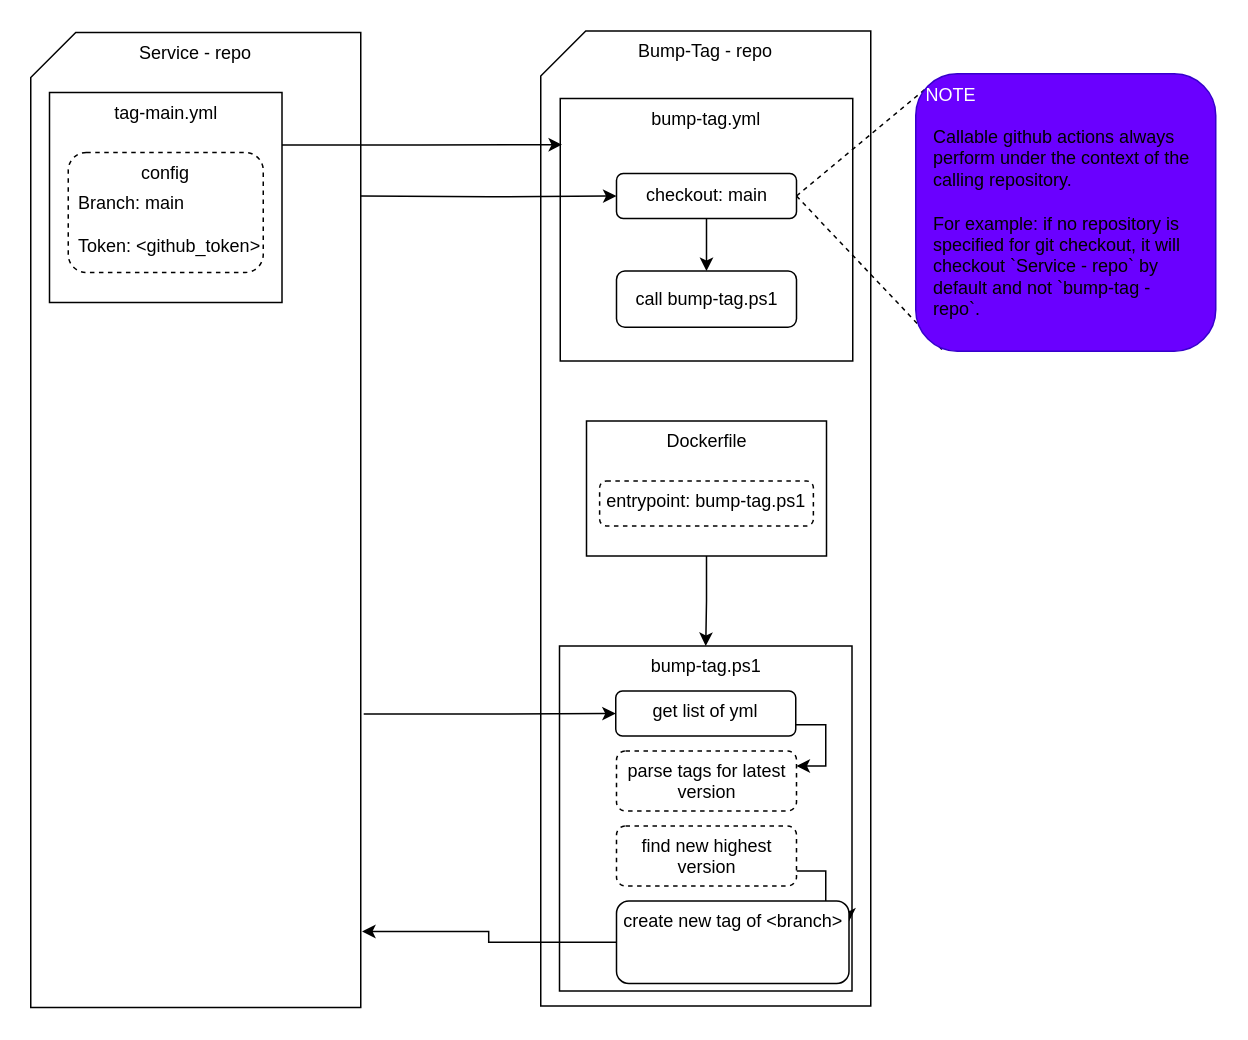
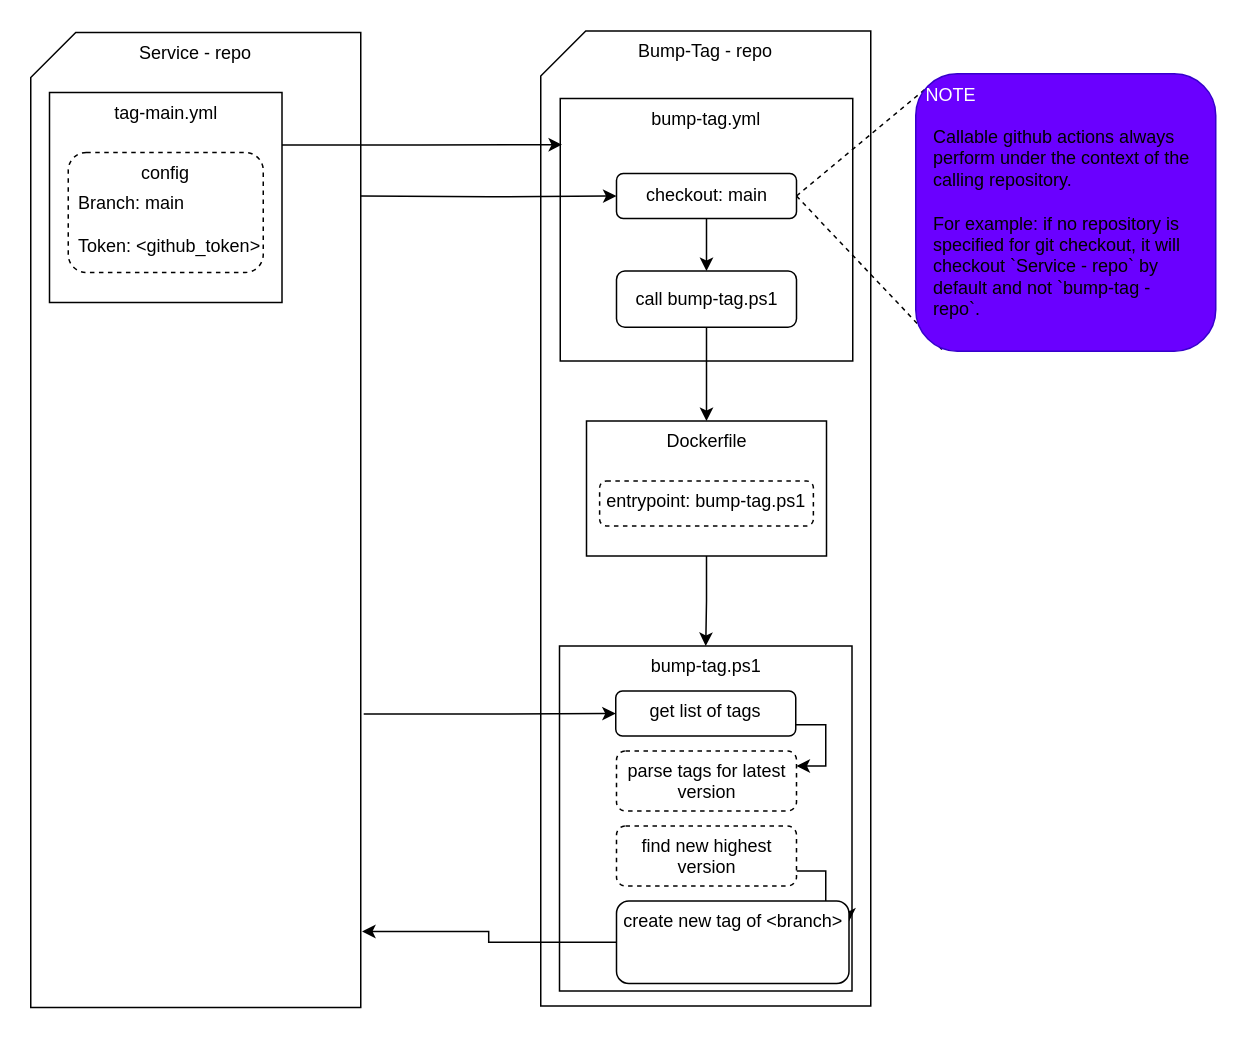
none -> (707, 369)
(706, 712) -> (706, 712)
